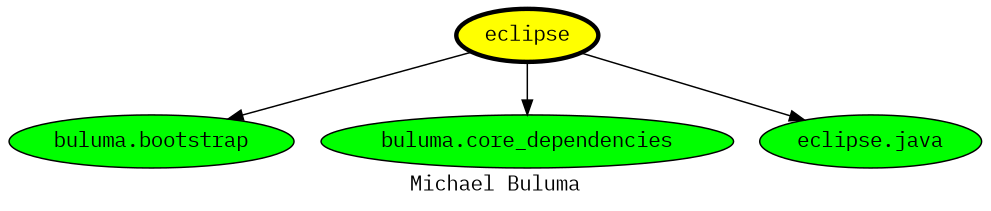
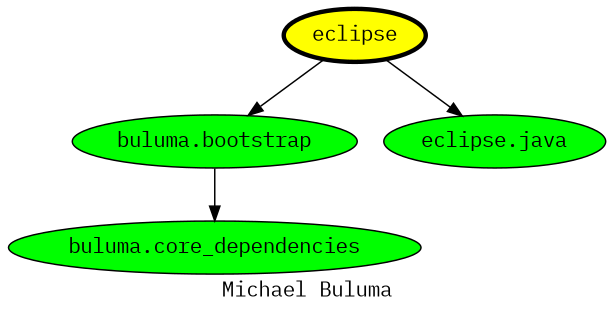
(527, 81) -> (215, 187)
